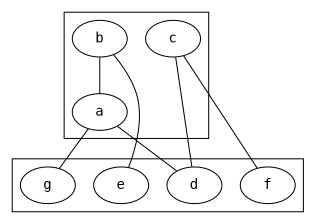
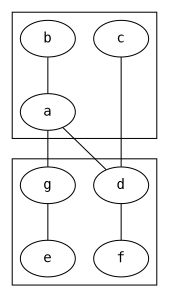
(139, 109) -> (48, 222)
(220, 112) -> (121, 222)
